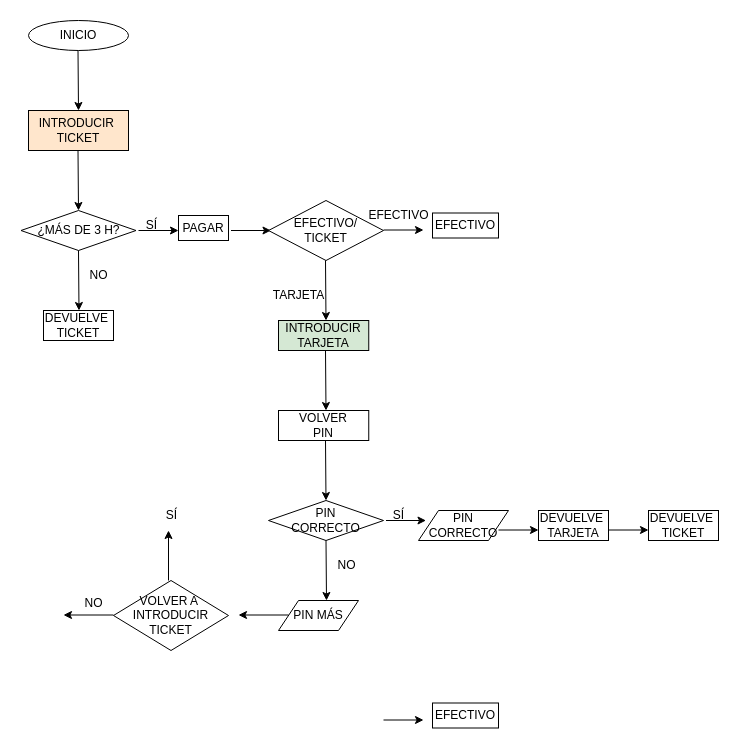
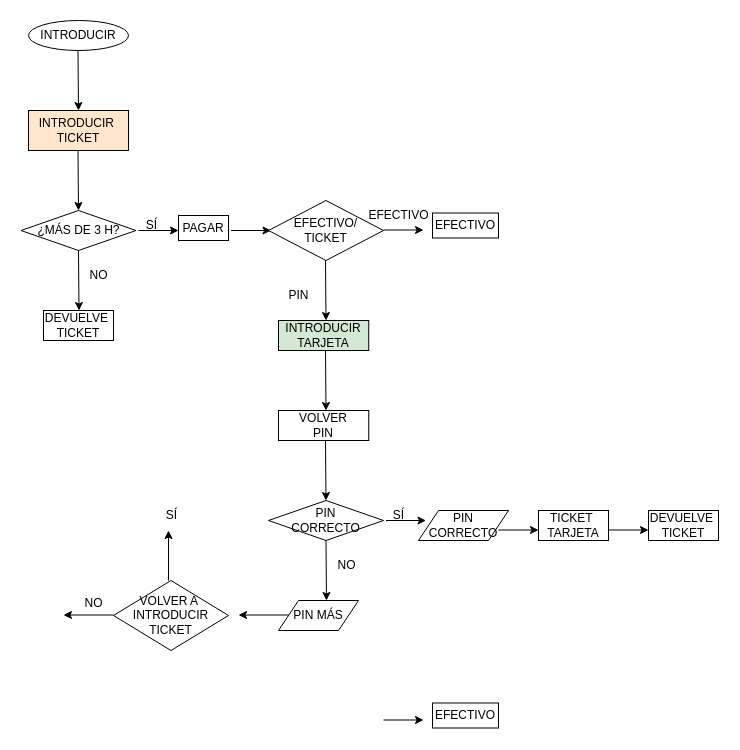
(79, 36) -> (79, 36)
(299, 296) -> (299, 296)
(574, 526) -> (574, 526)
